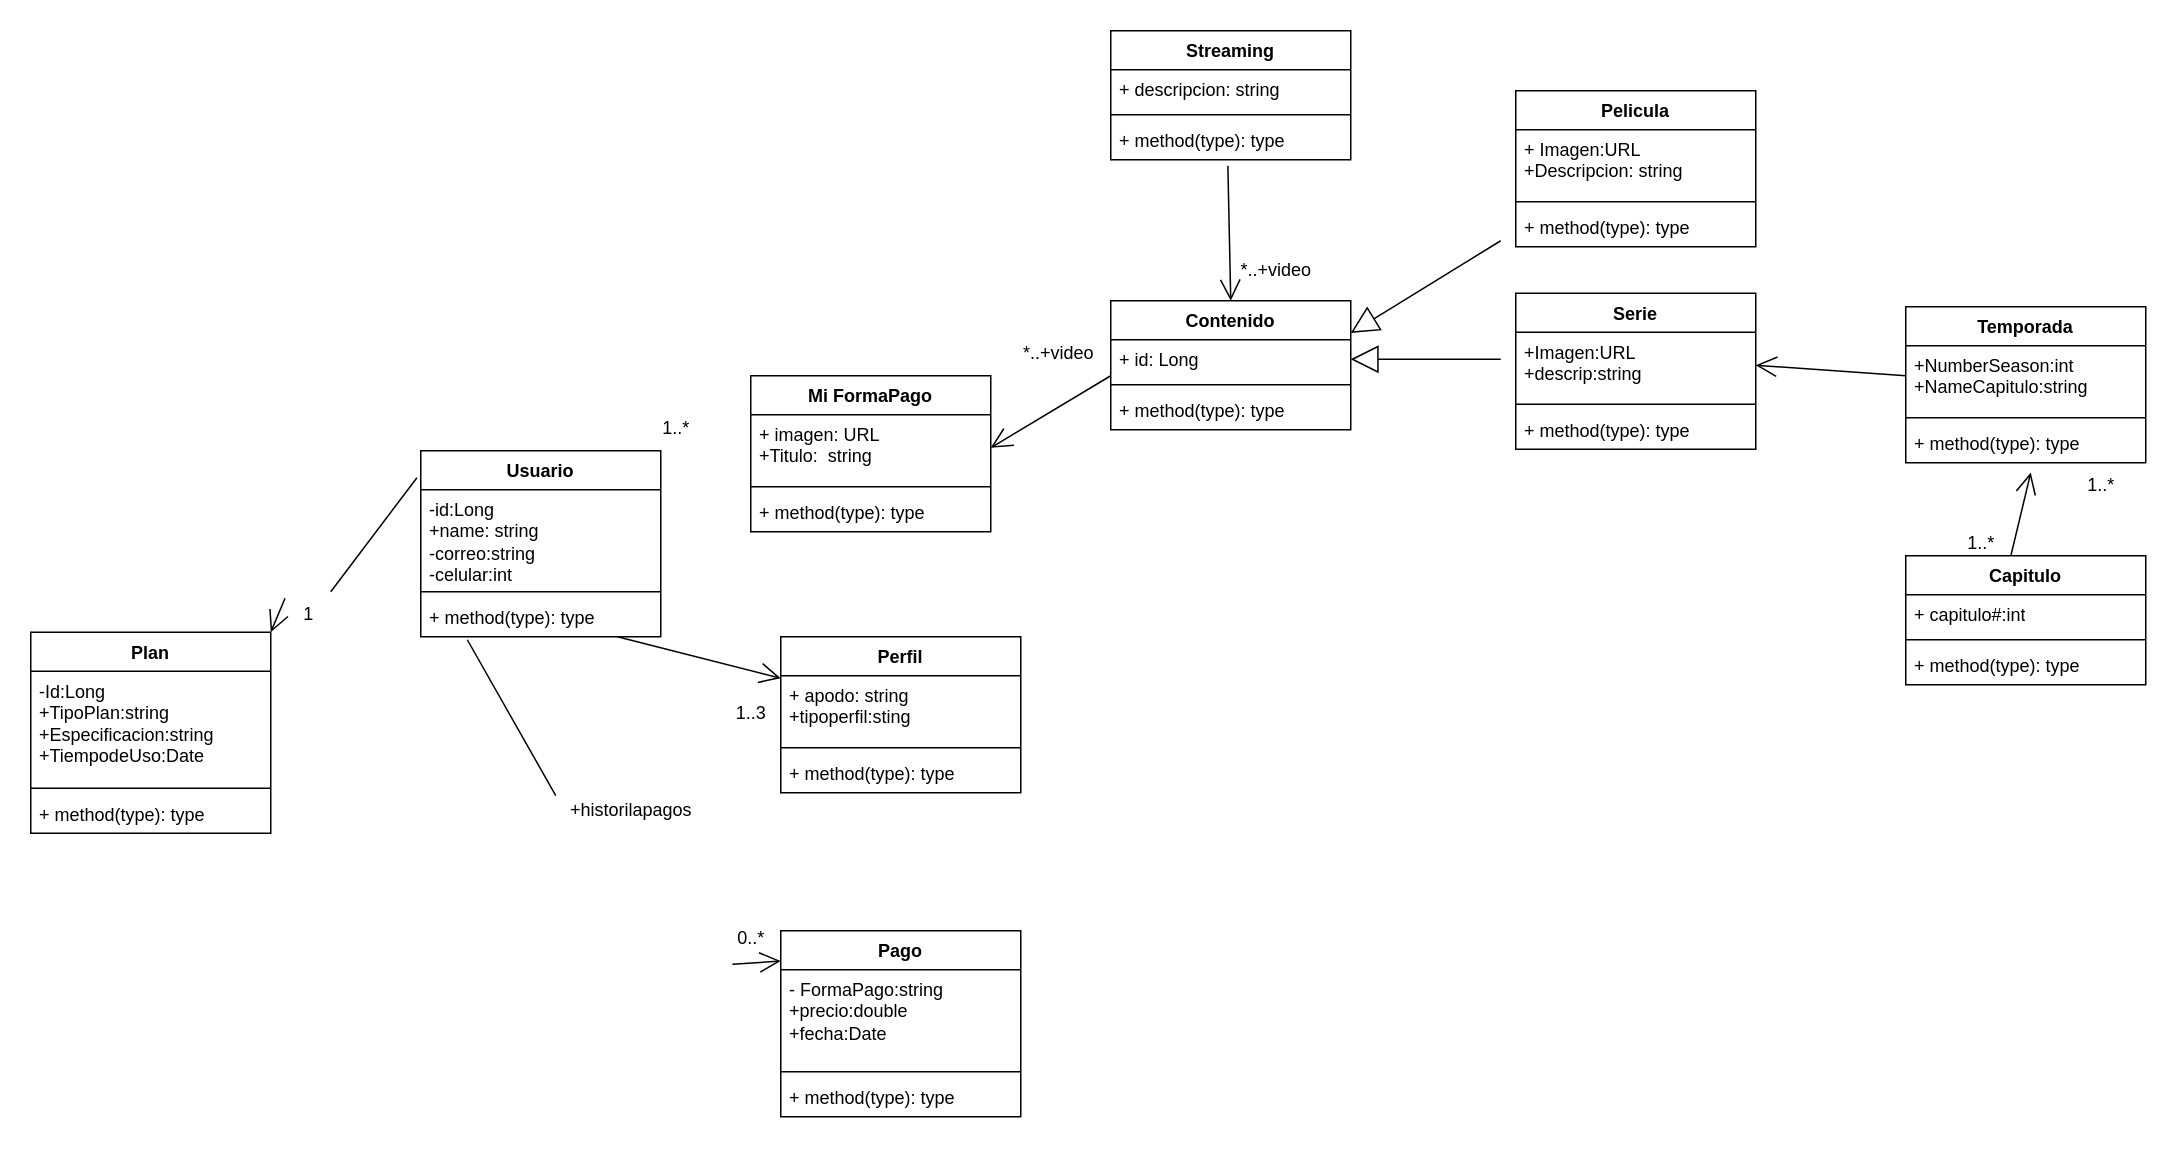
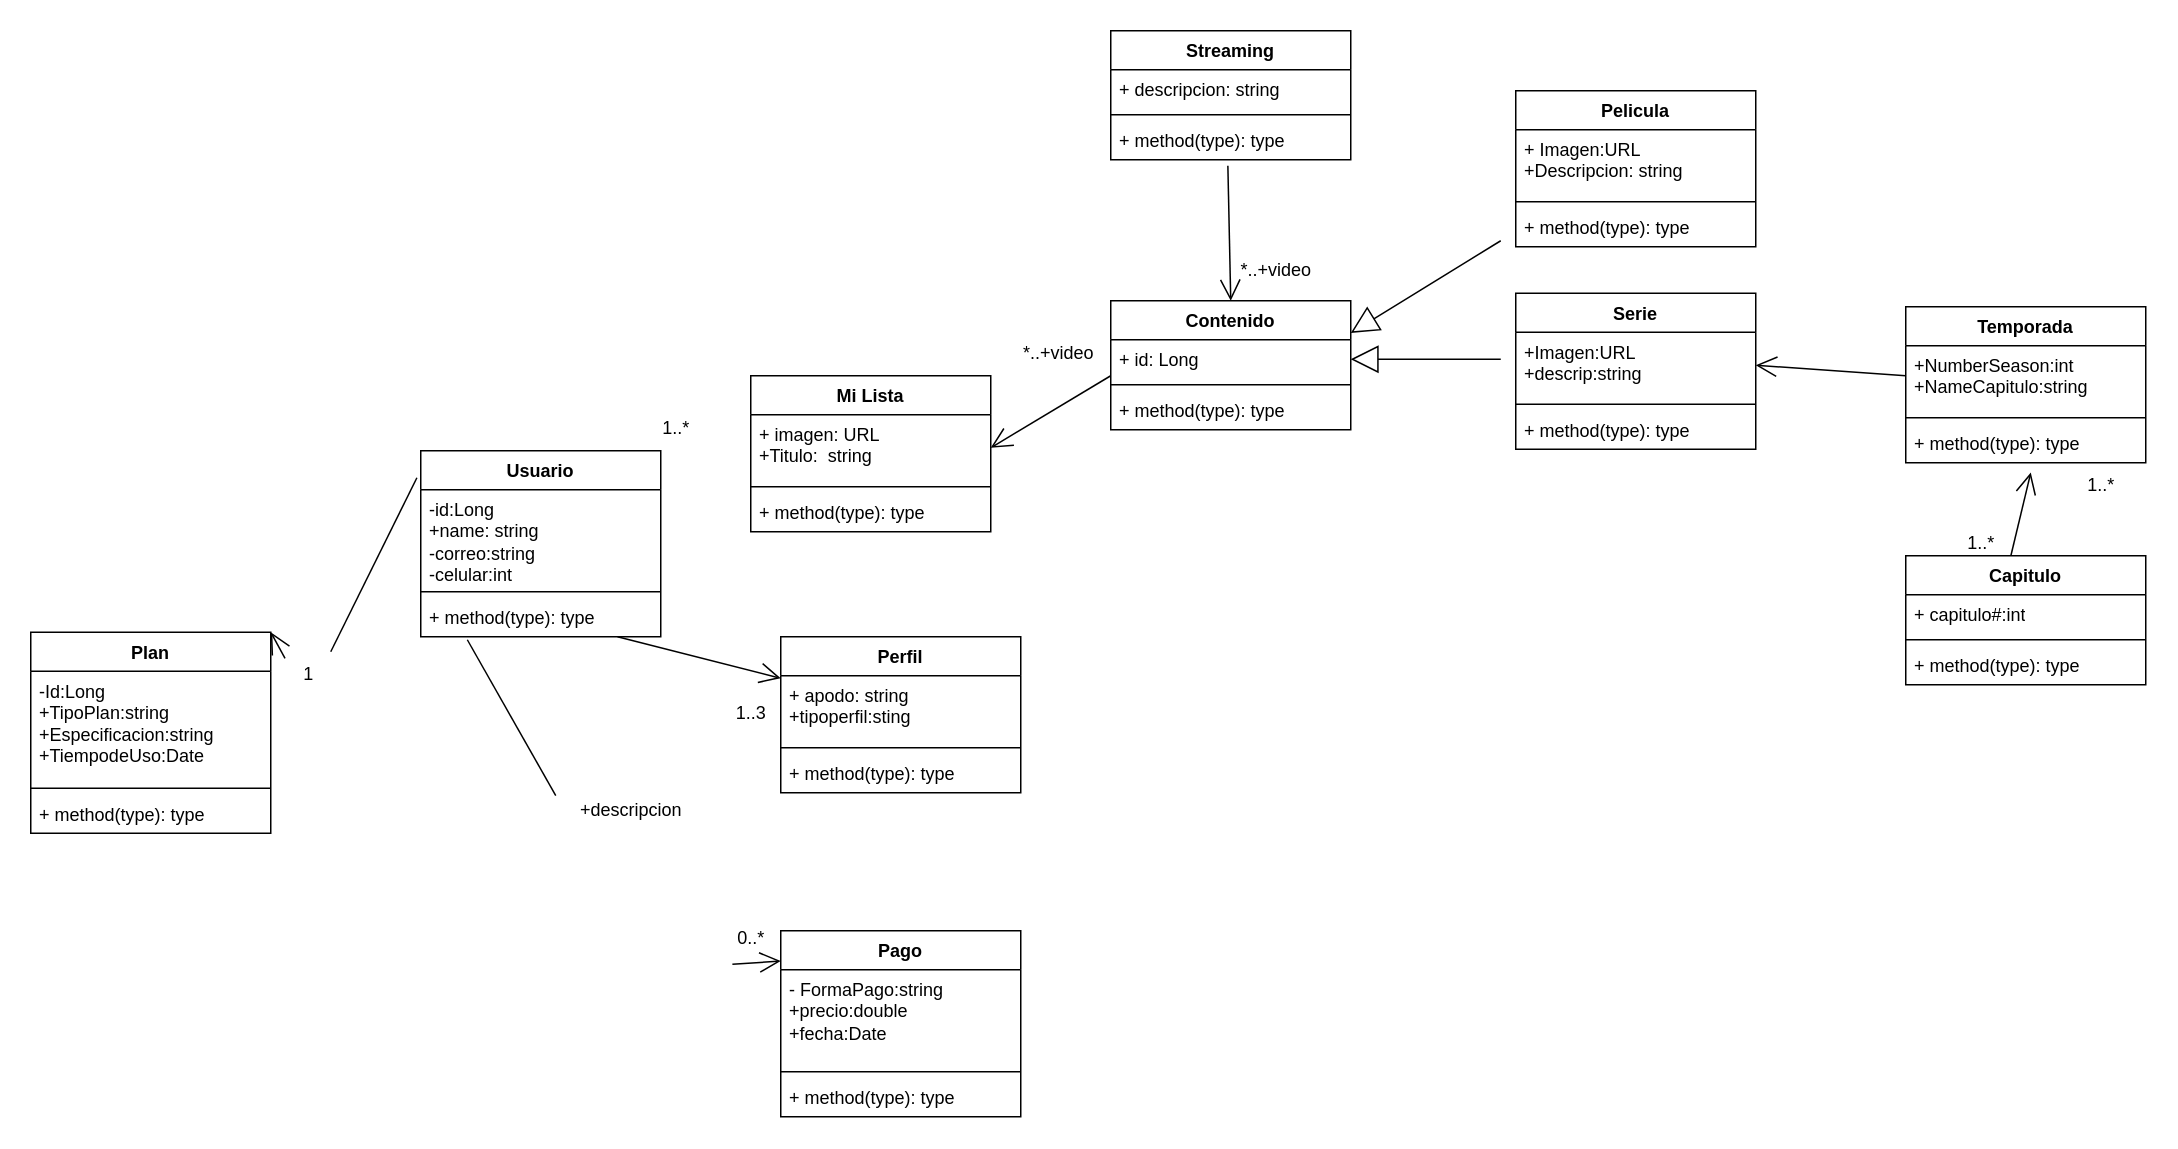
(871, 397) -> (871, 397)
(308, 614) -> (308, 674)
(632, 811) -> (632, 811)
